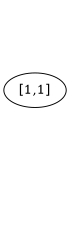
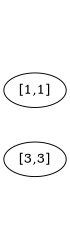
none -> (35, 159)
